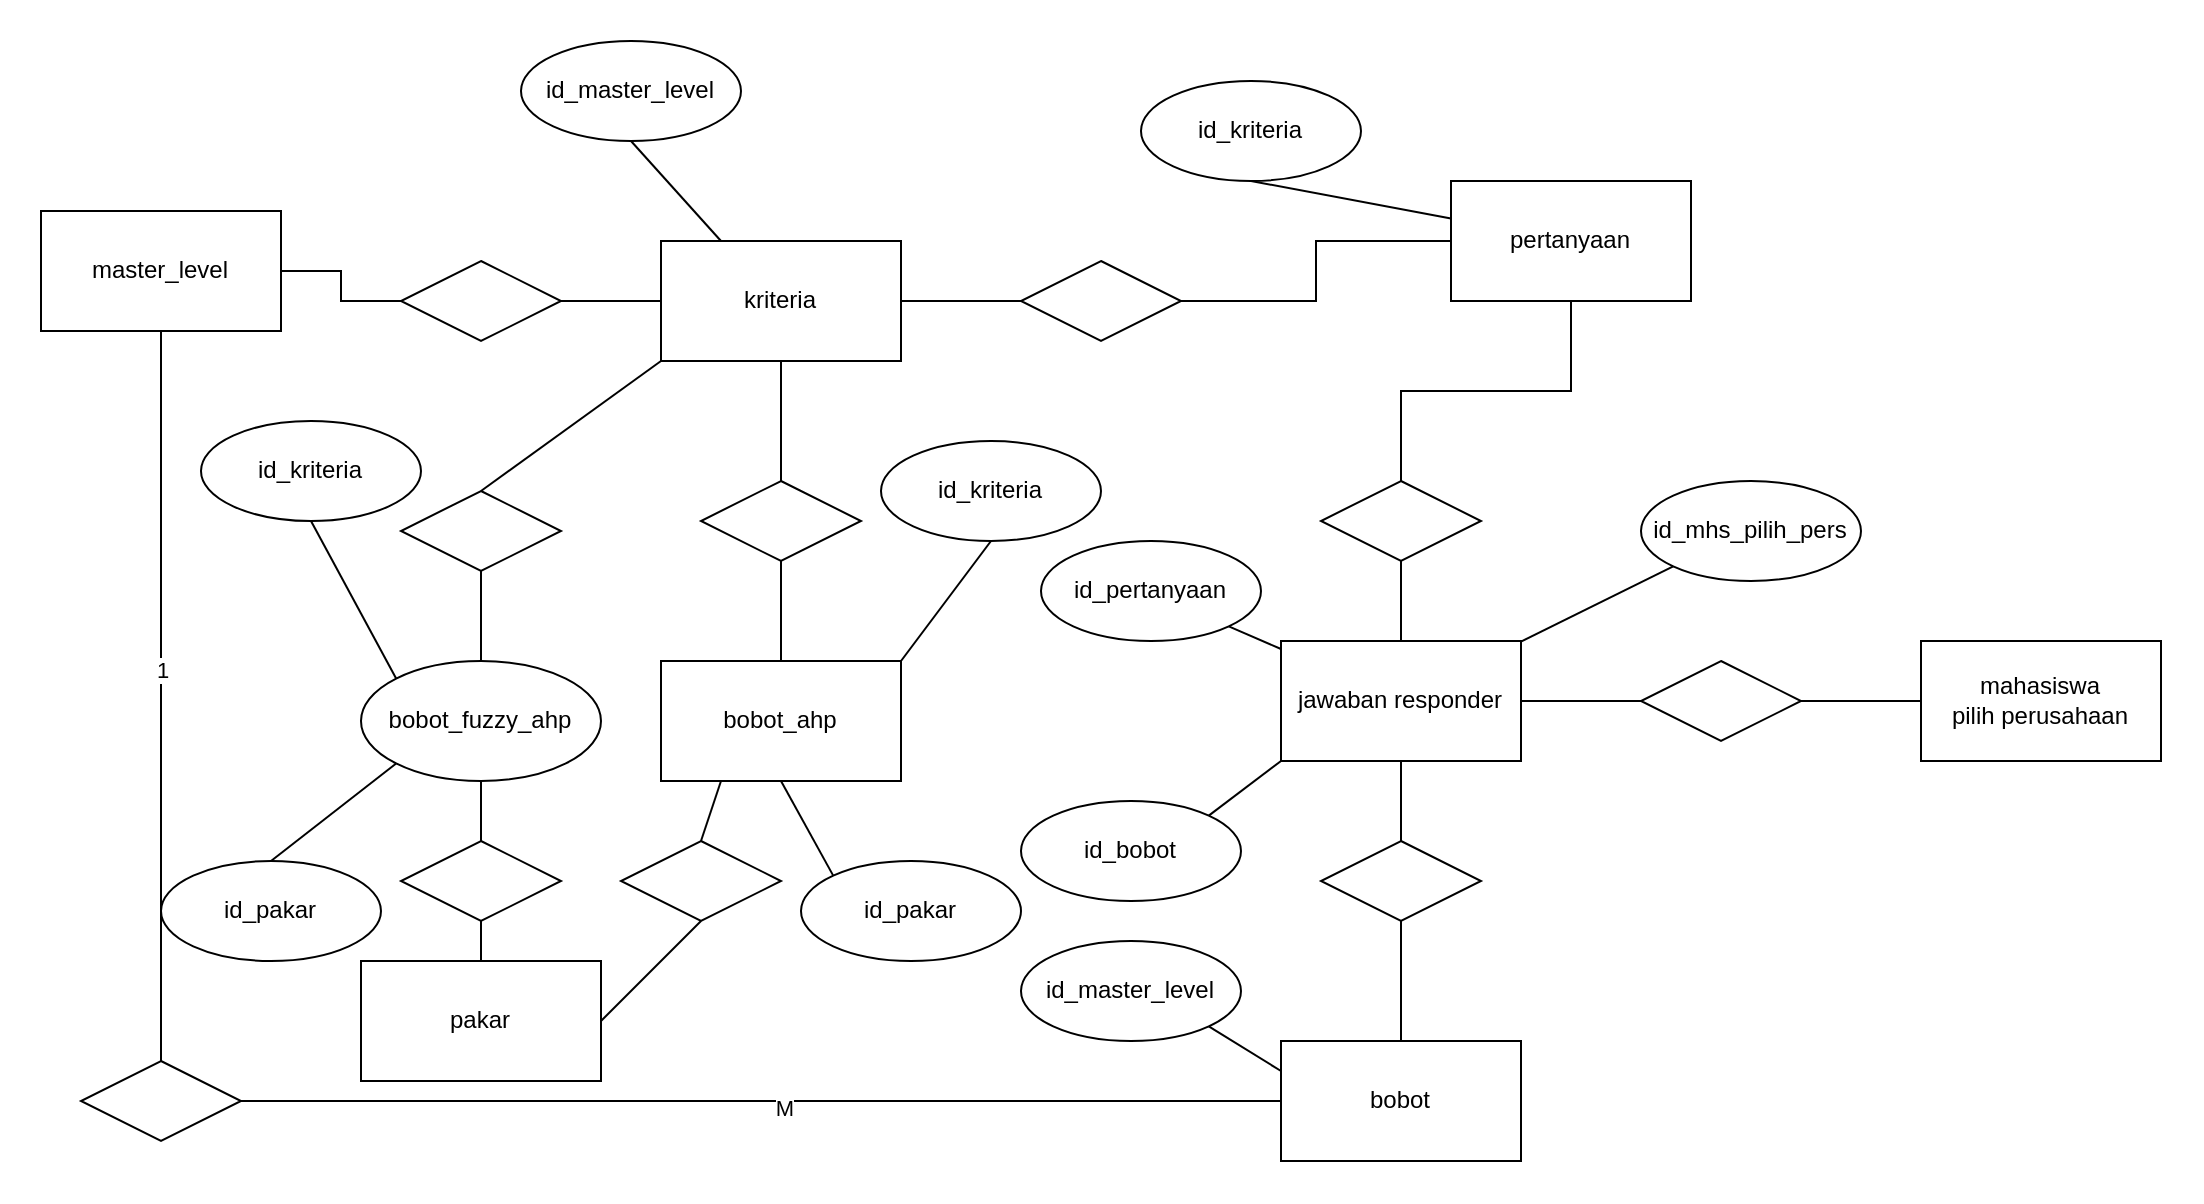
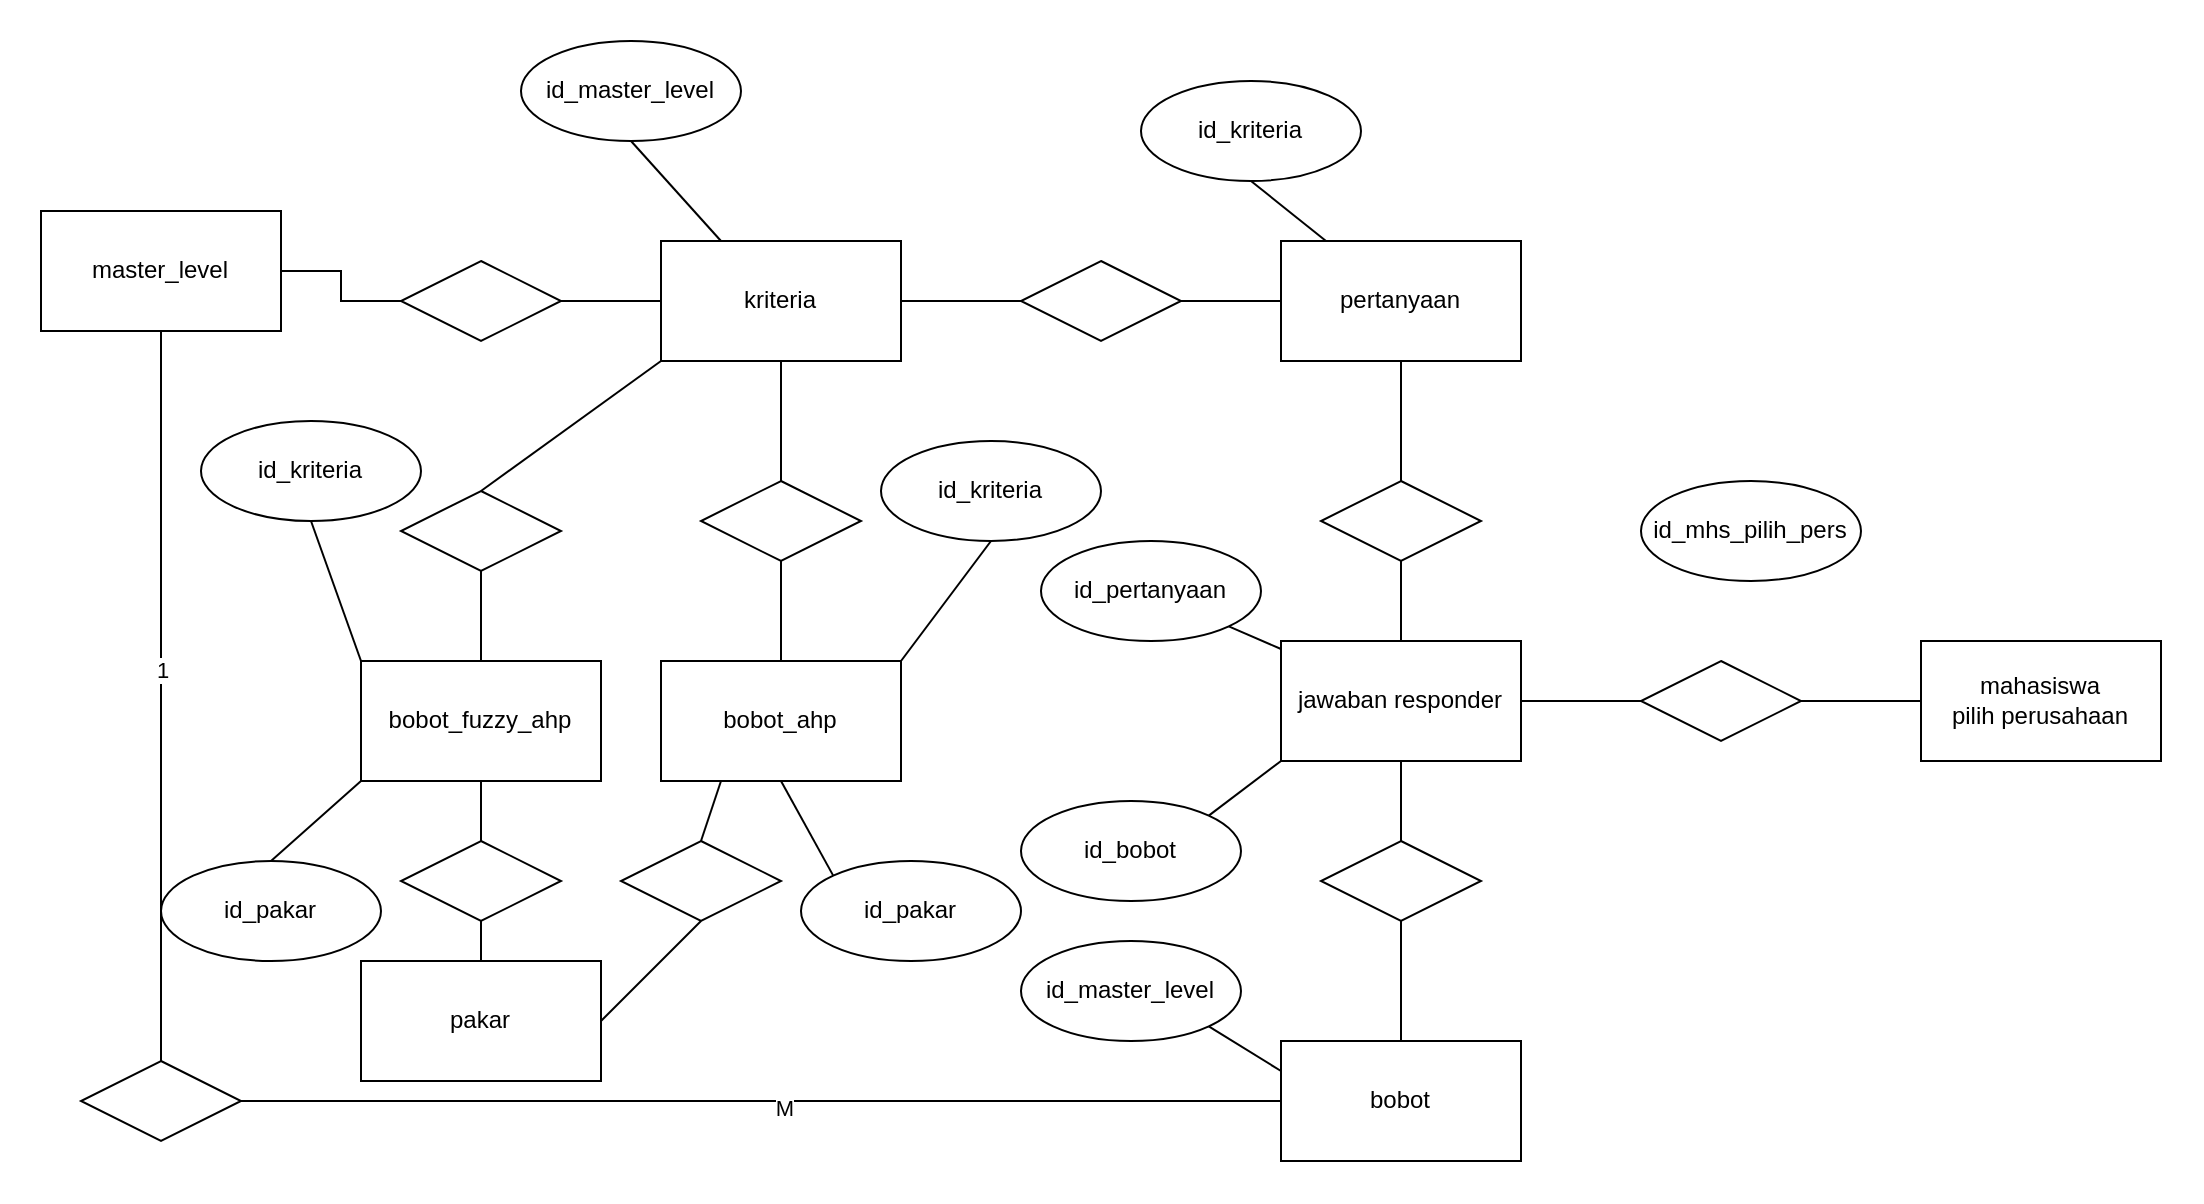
(1571, 241) -> (1401, 301)
(1598, 604) -> none
(481, 721) -> (481, 721)
